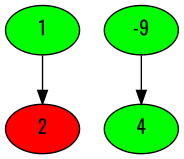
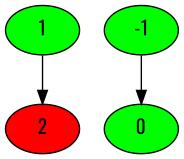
(141, 30) -> (141, 30)
(141, 129) -> (141, 129)
